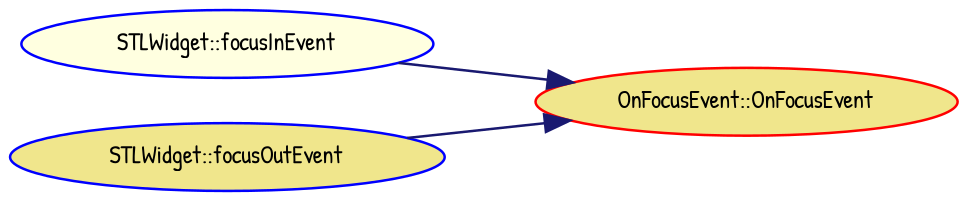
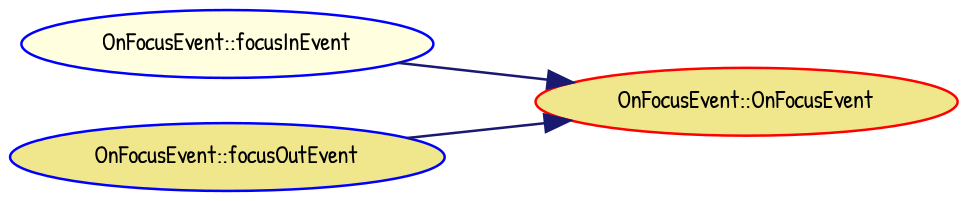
(227, 44) -> (227, 44)
(227, 157) -> (227, 157)
